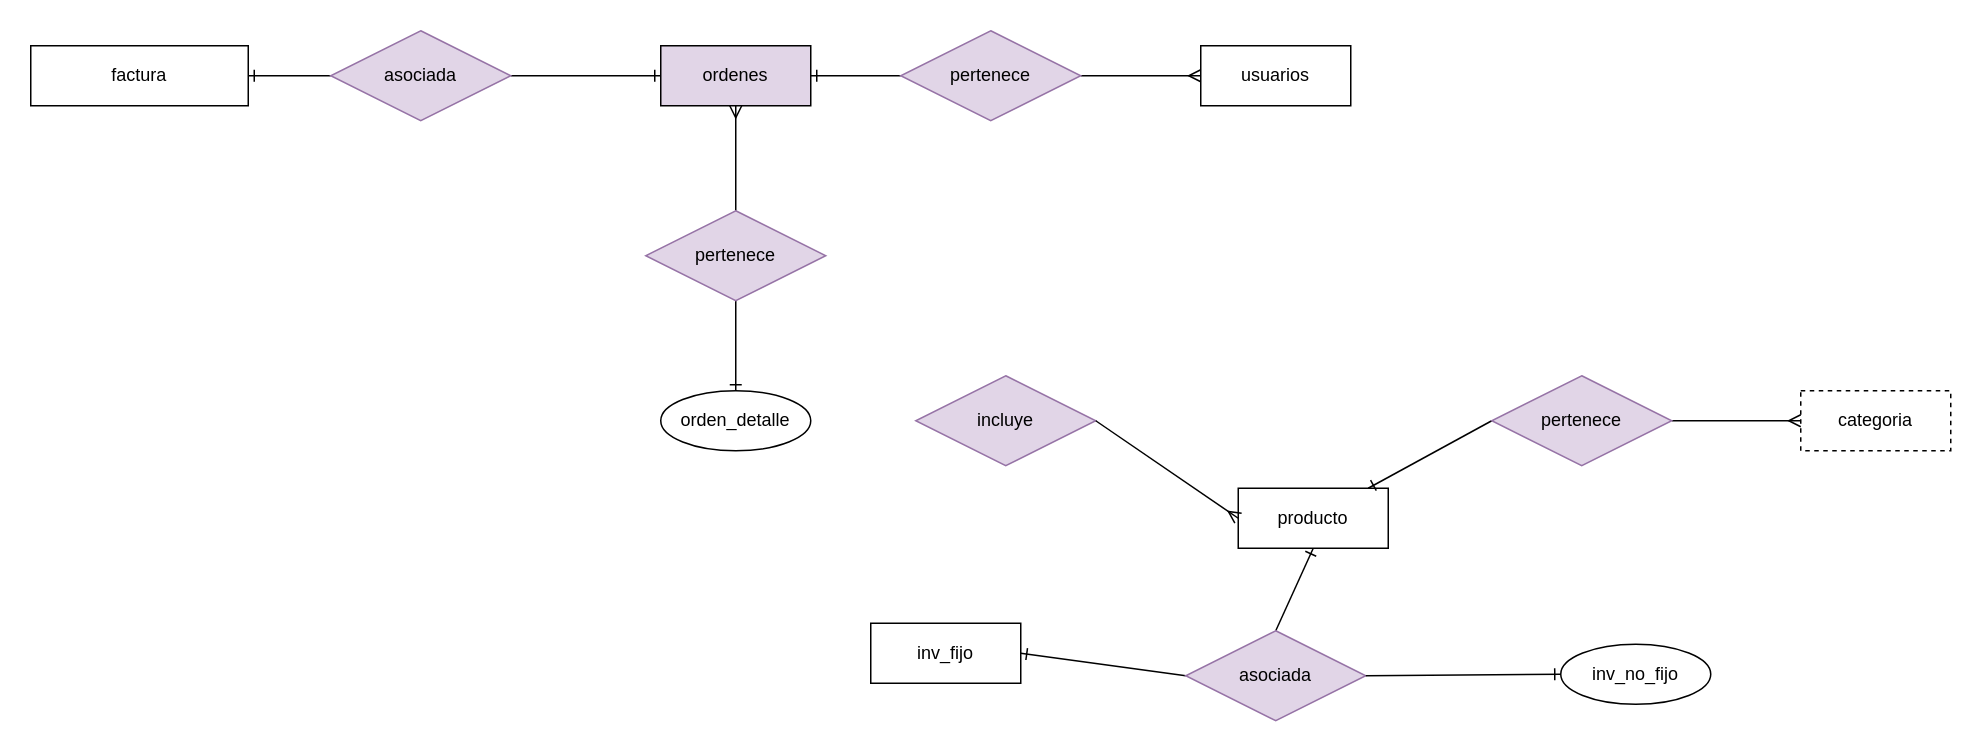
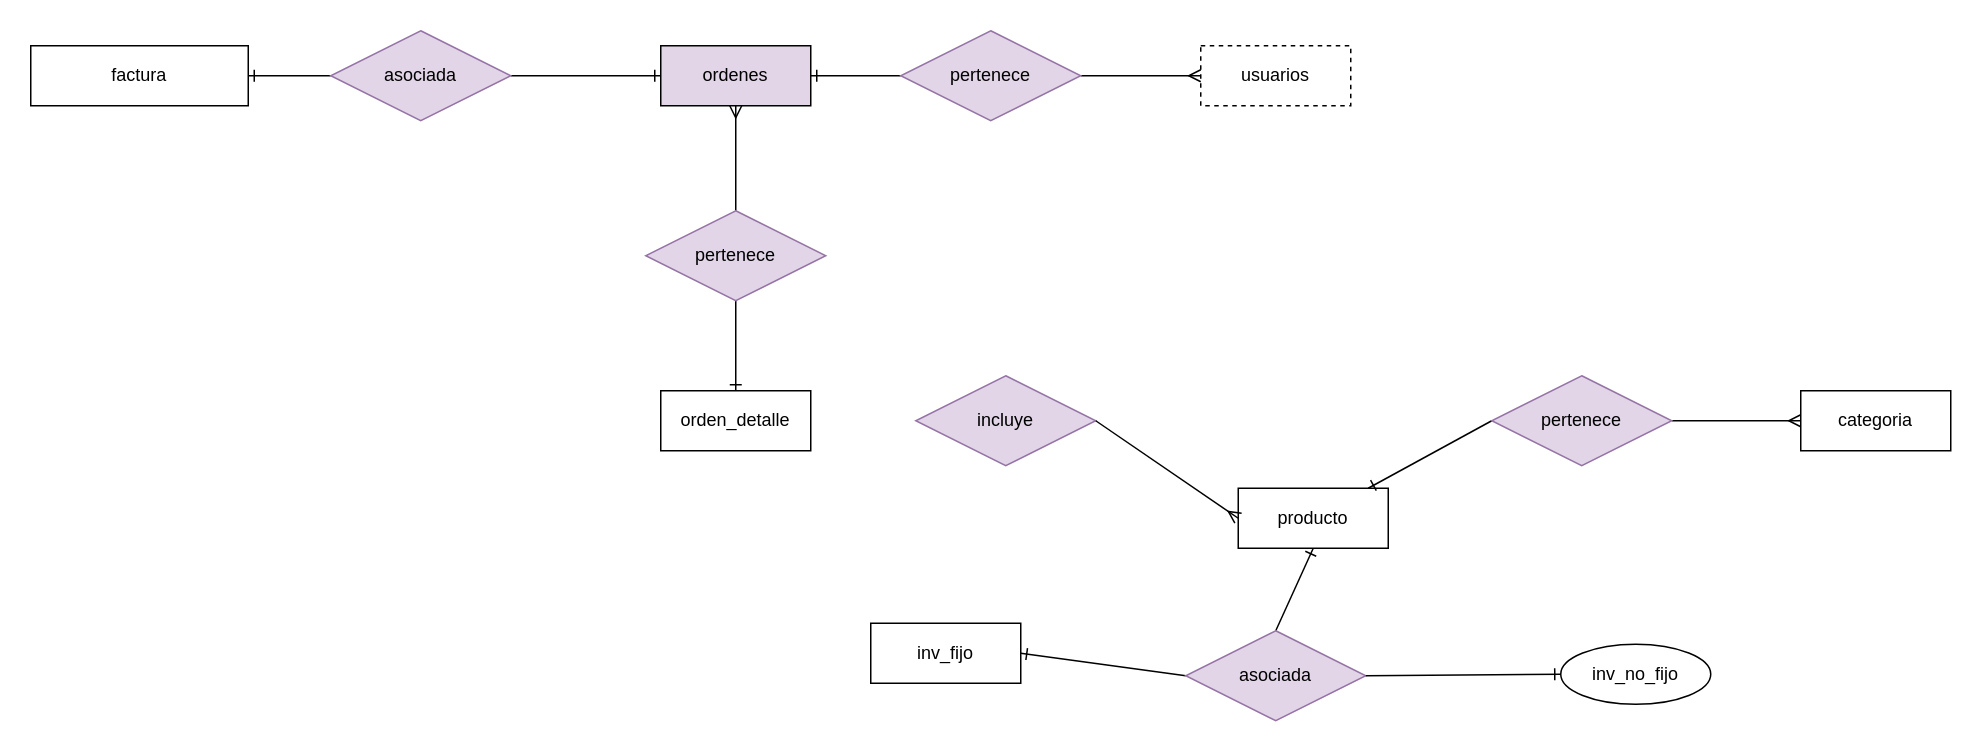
(1276, 76) -> (1276, 76)
(736, 421) -> (736, 421)
(1876, 421) -> (1876, 421)
